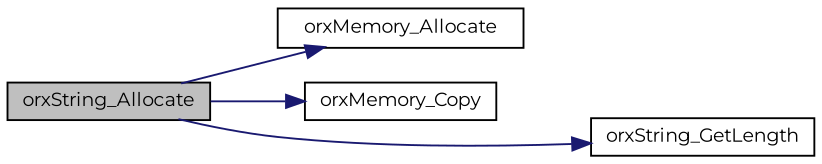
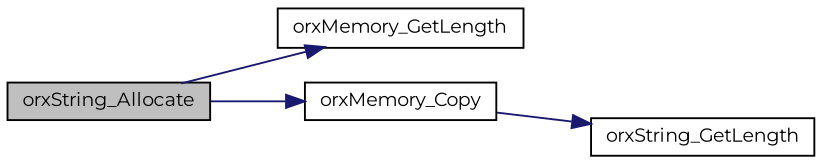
(401, 28) -> (401, 28)
(374, 144) -> (534, 117)
